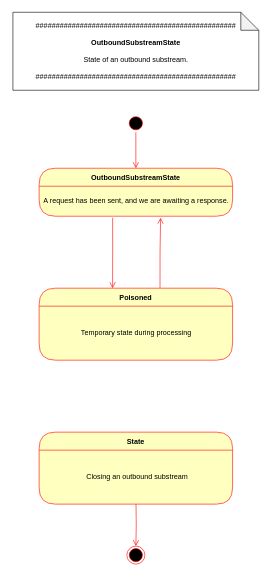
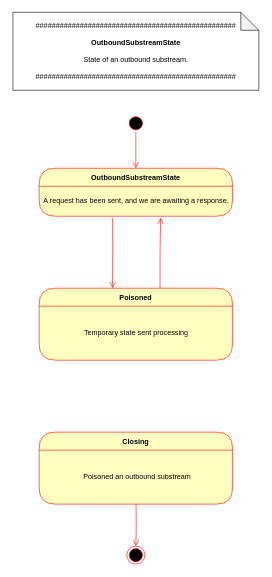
(136, 333) -> (136, 333)
(135, 442) -> (135, 442)
(136, 477) -> (136, 477)
